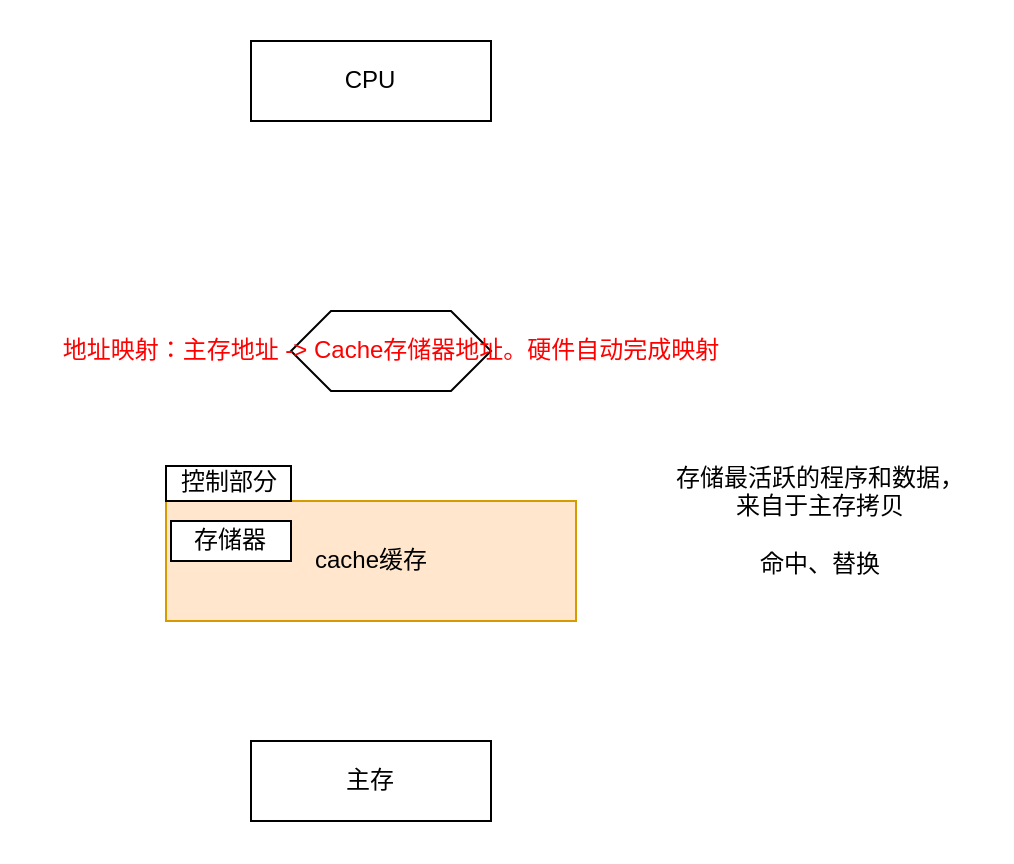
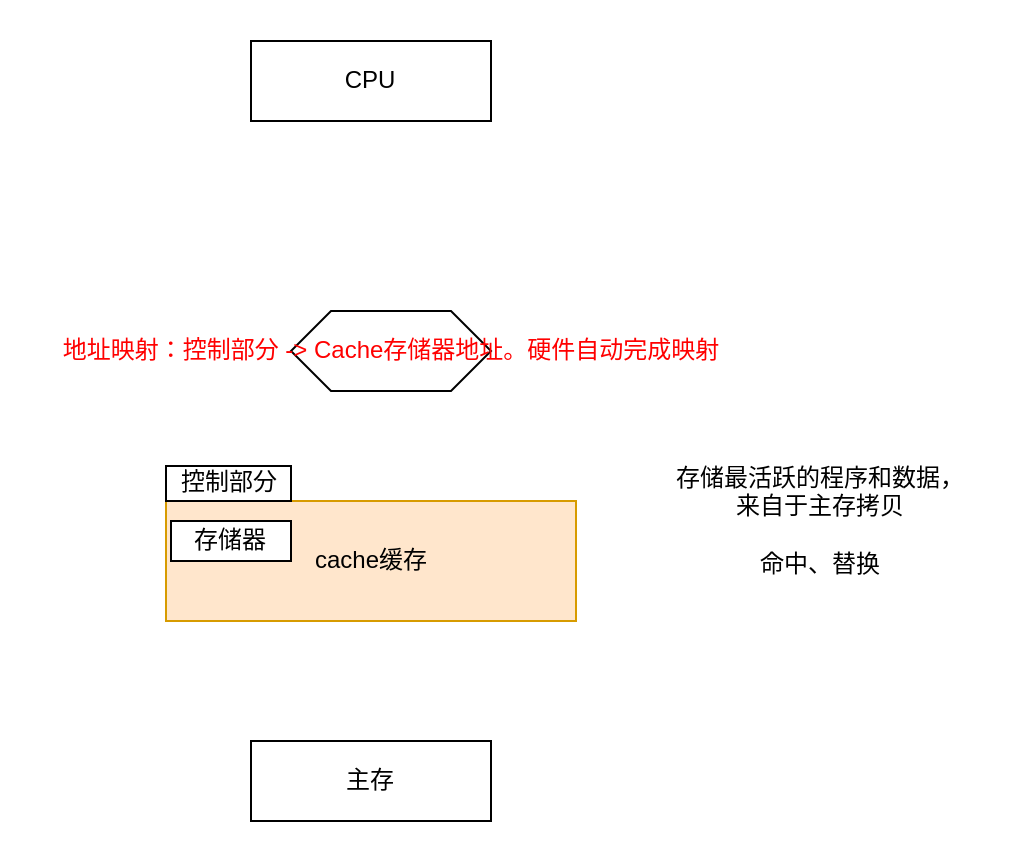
(392, 351) -> (392, 351)
